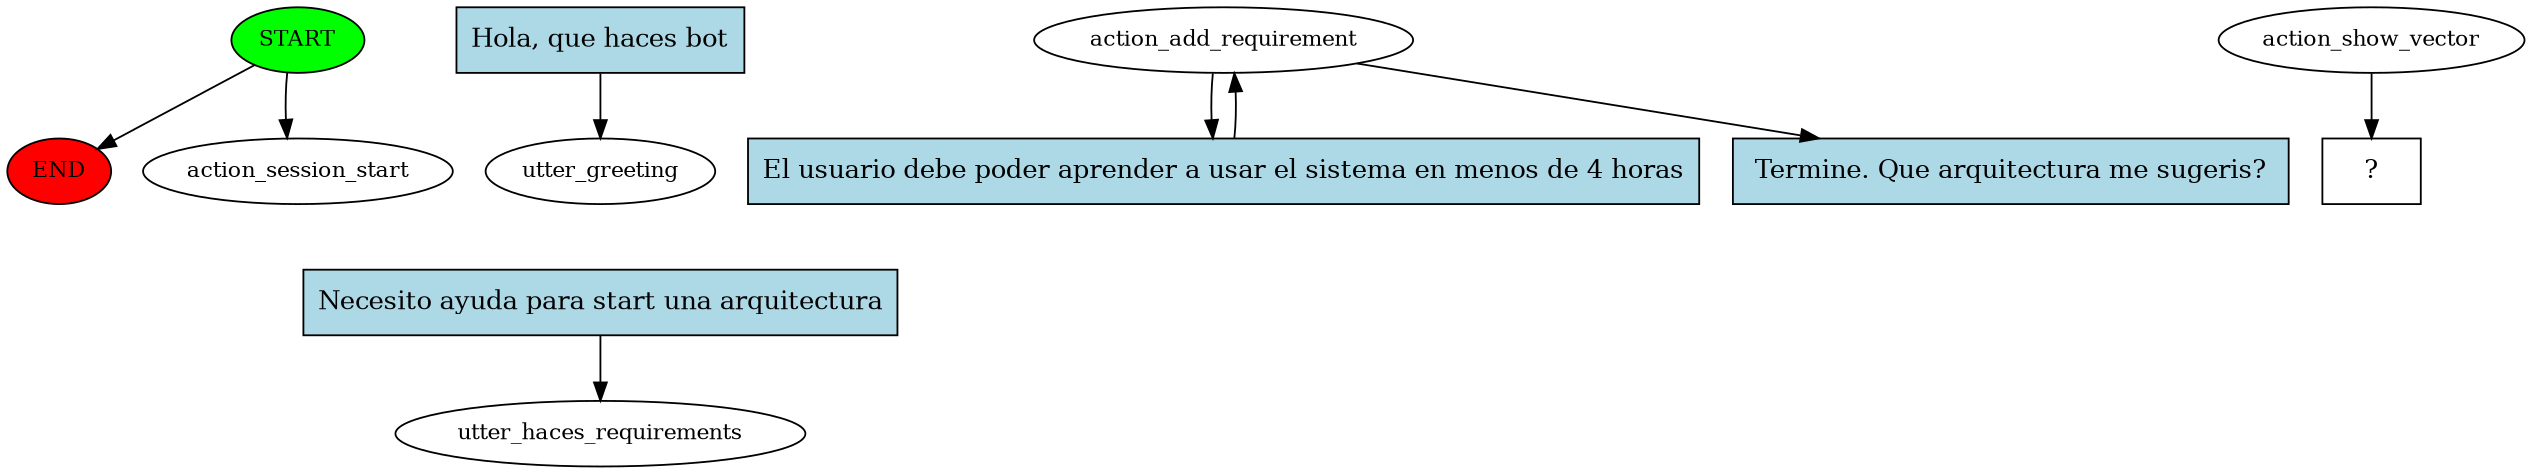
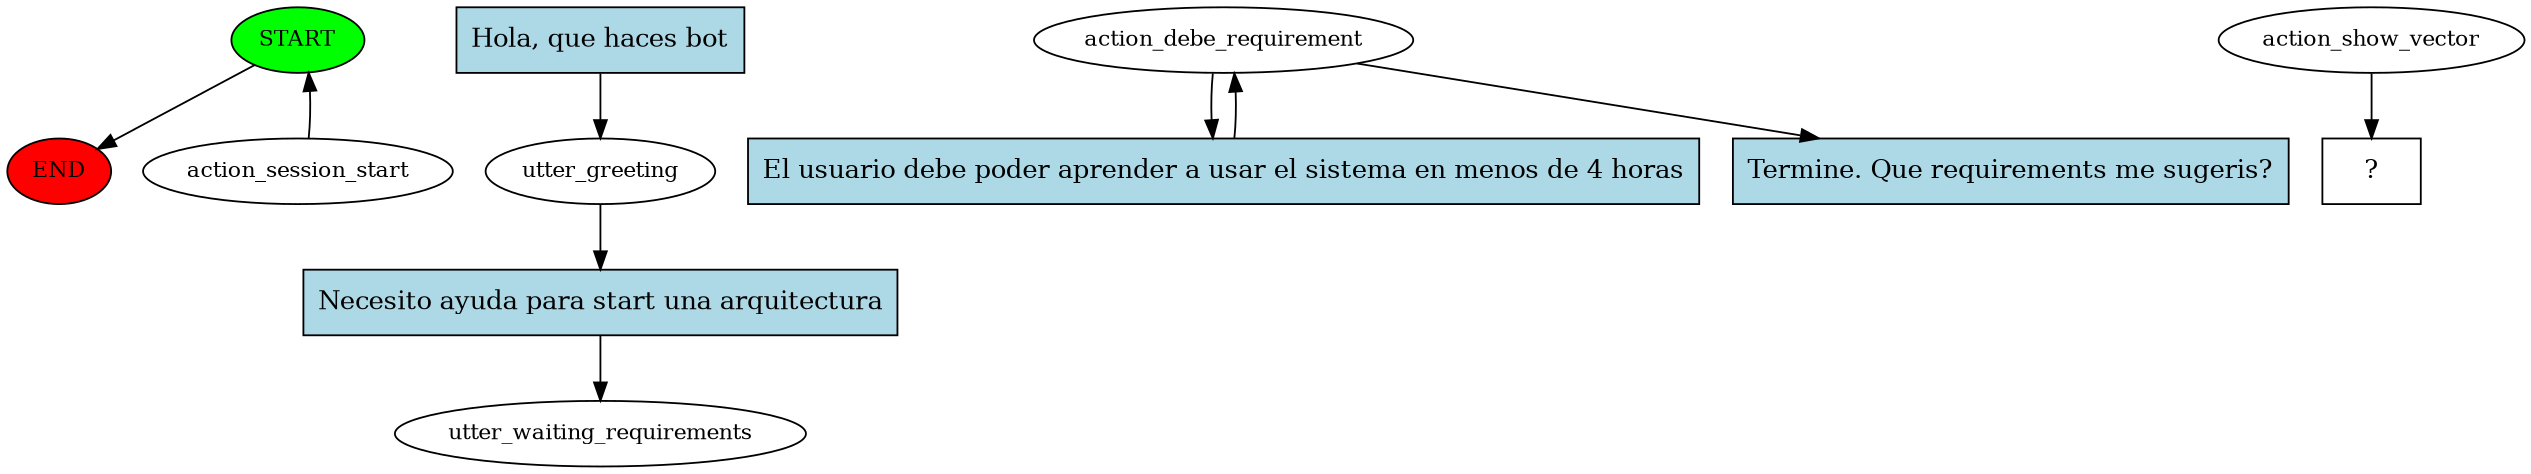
(1224, 40) -> (1224, 40)
(286, 96) -> (310, 115)
(2011, 171) -> (2011, 171)
none -> (600, 228)
(600, 434) -> (600, 434)
